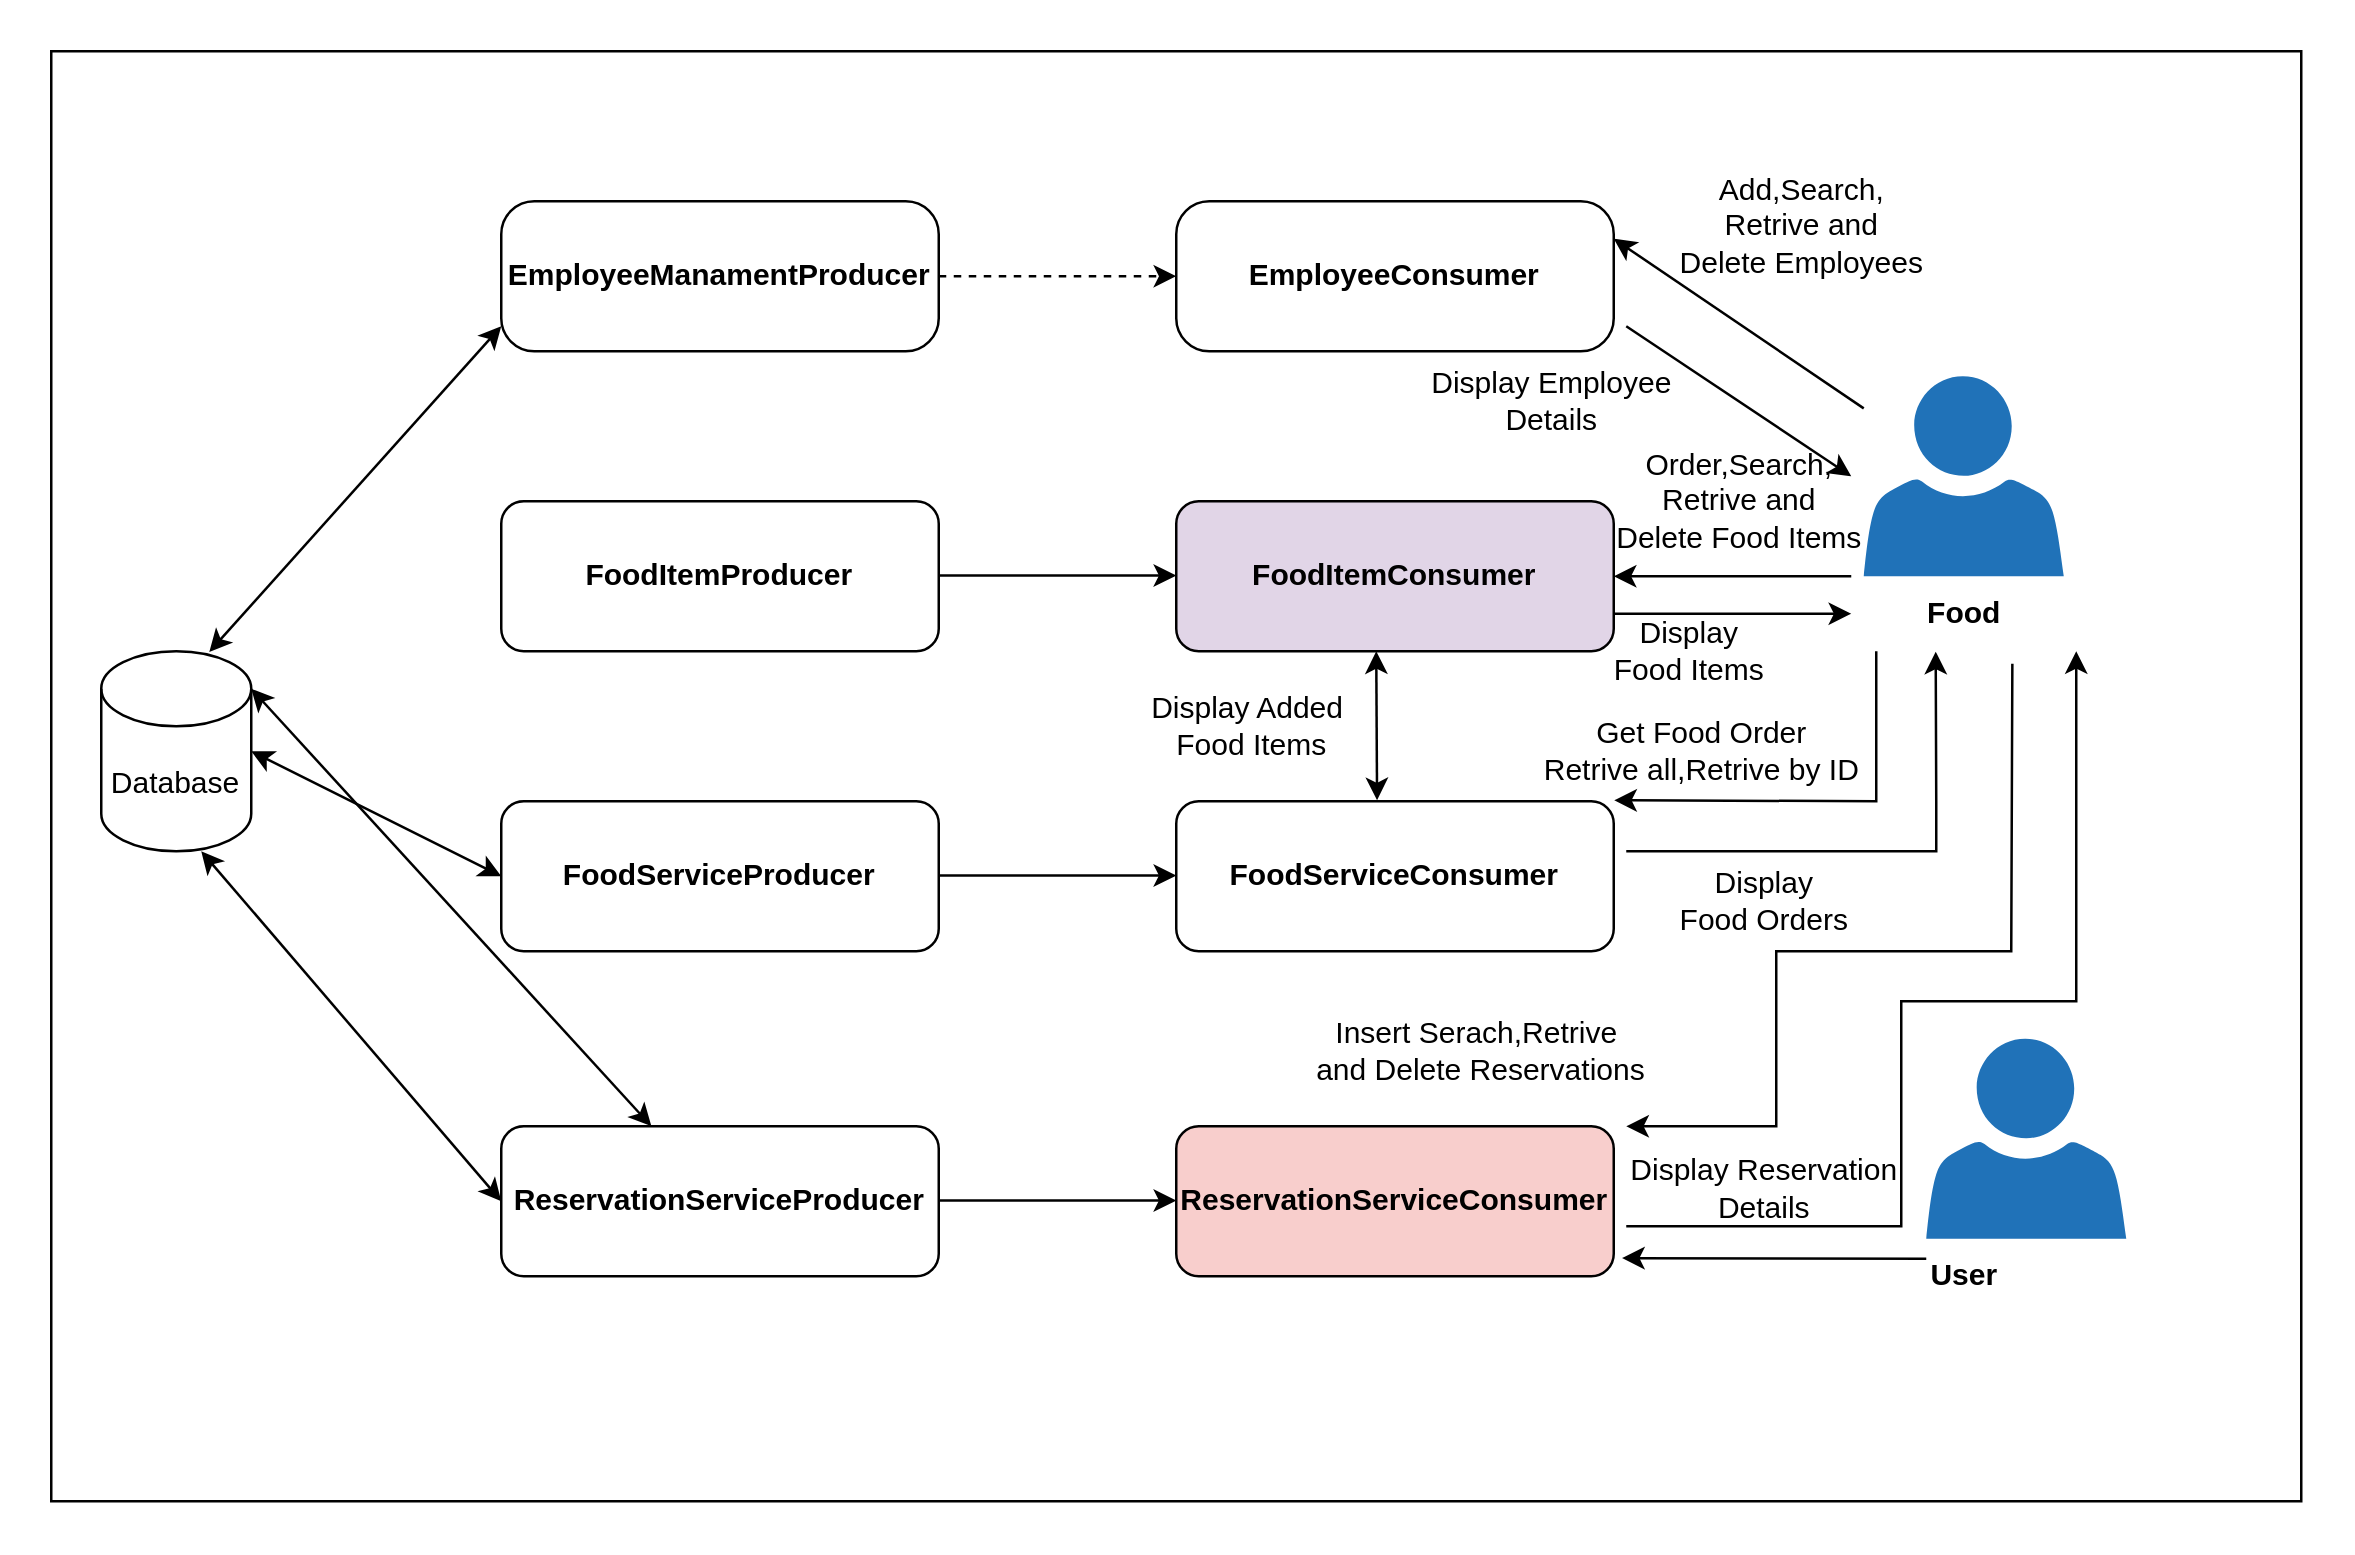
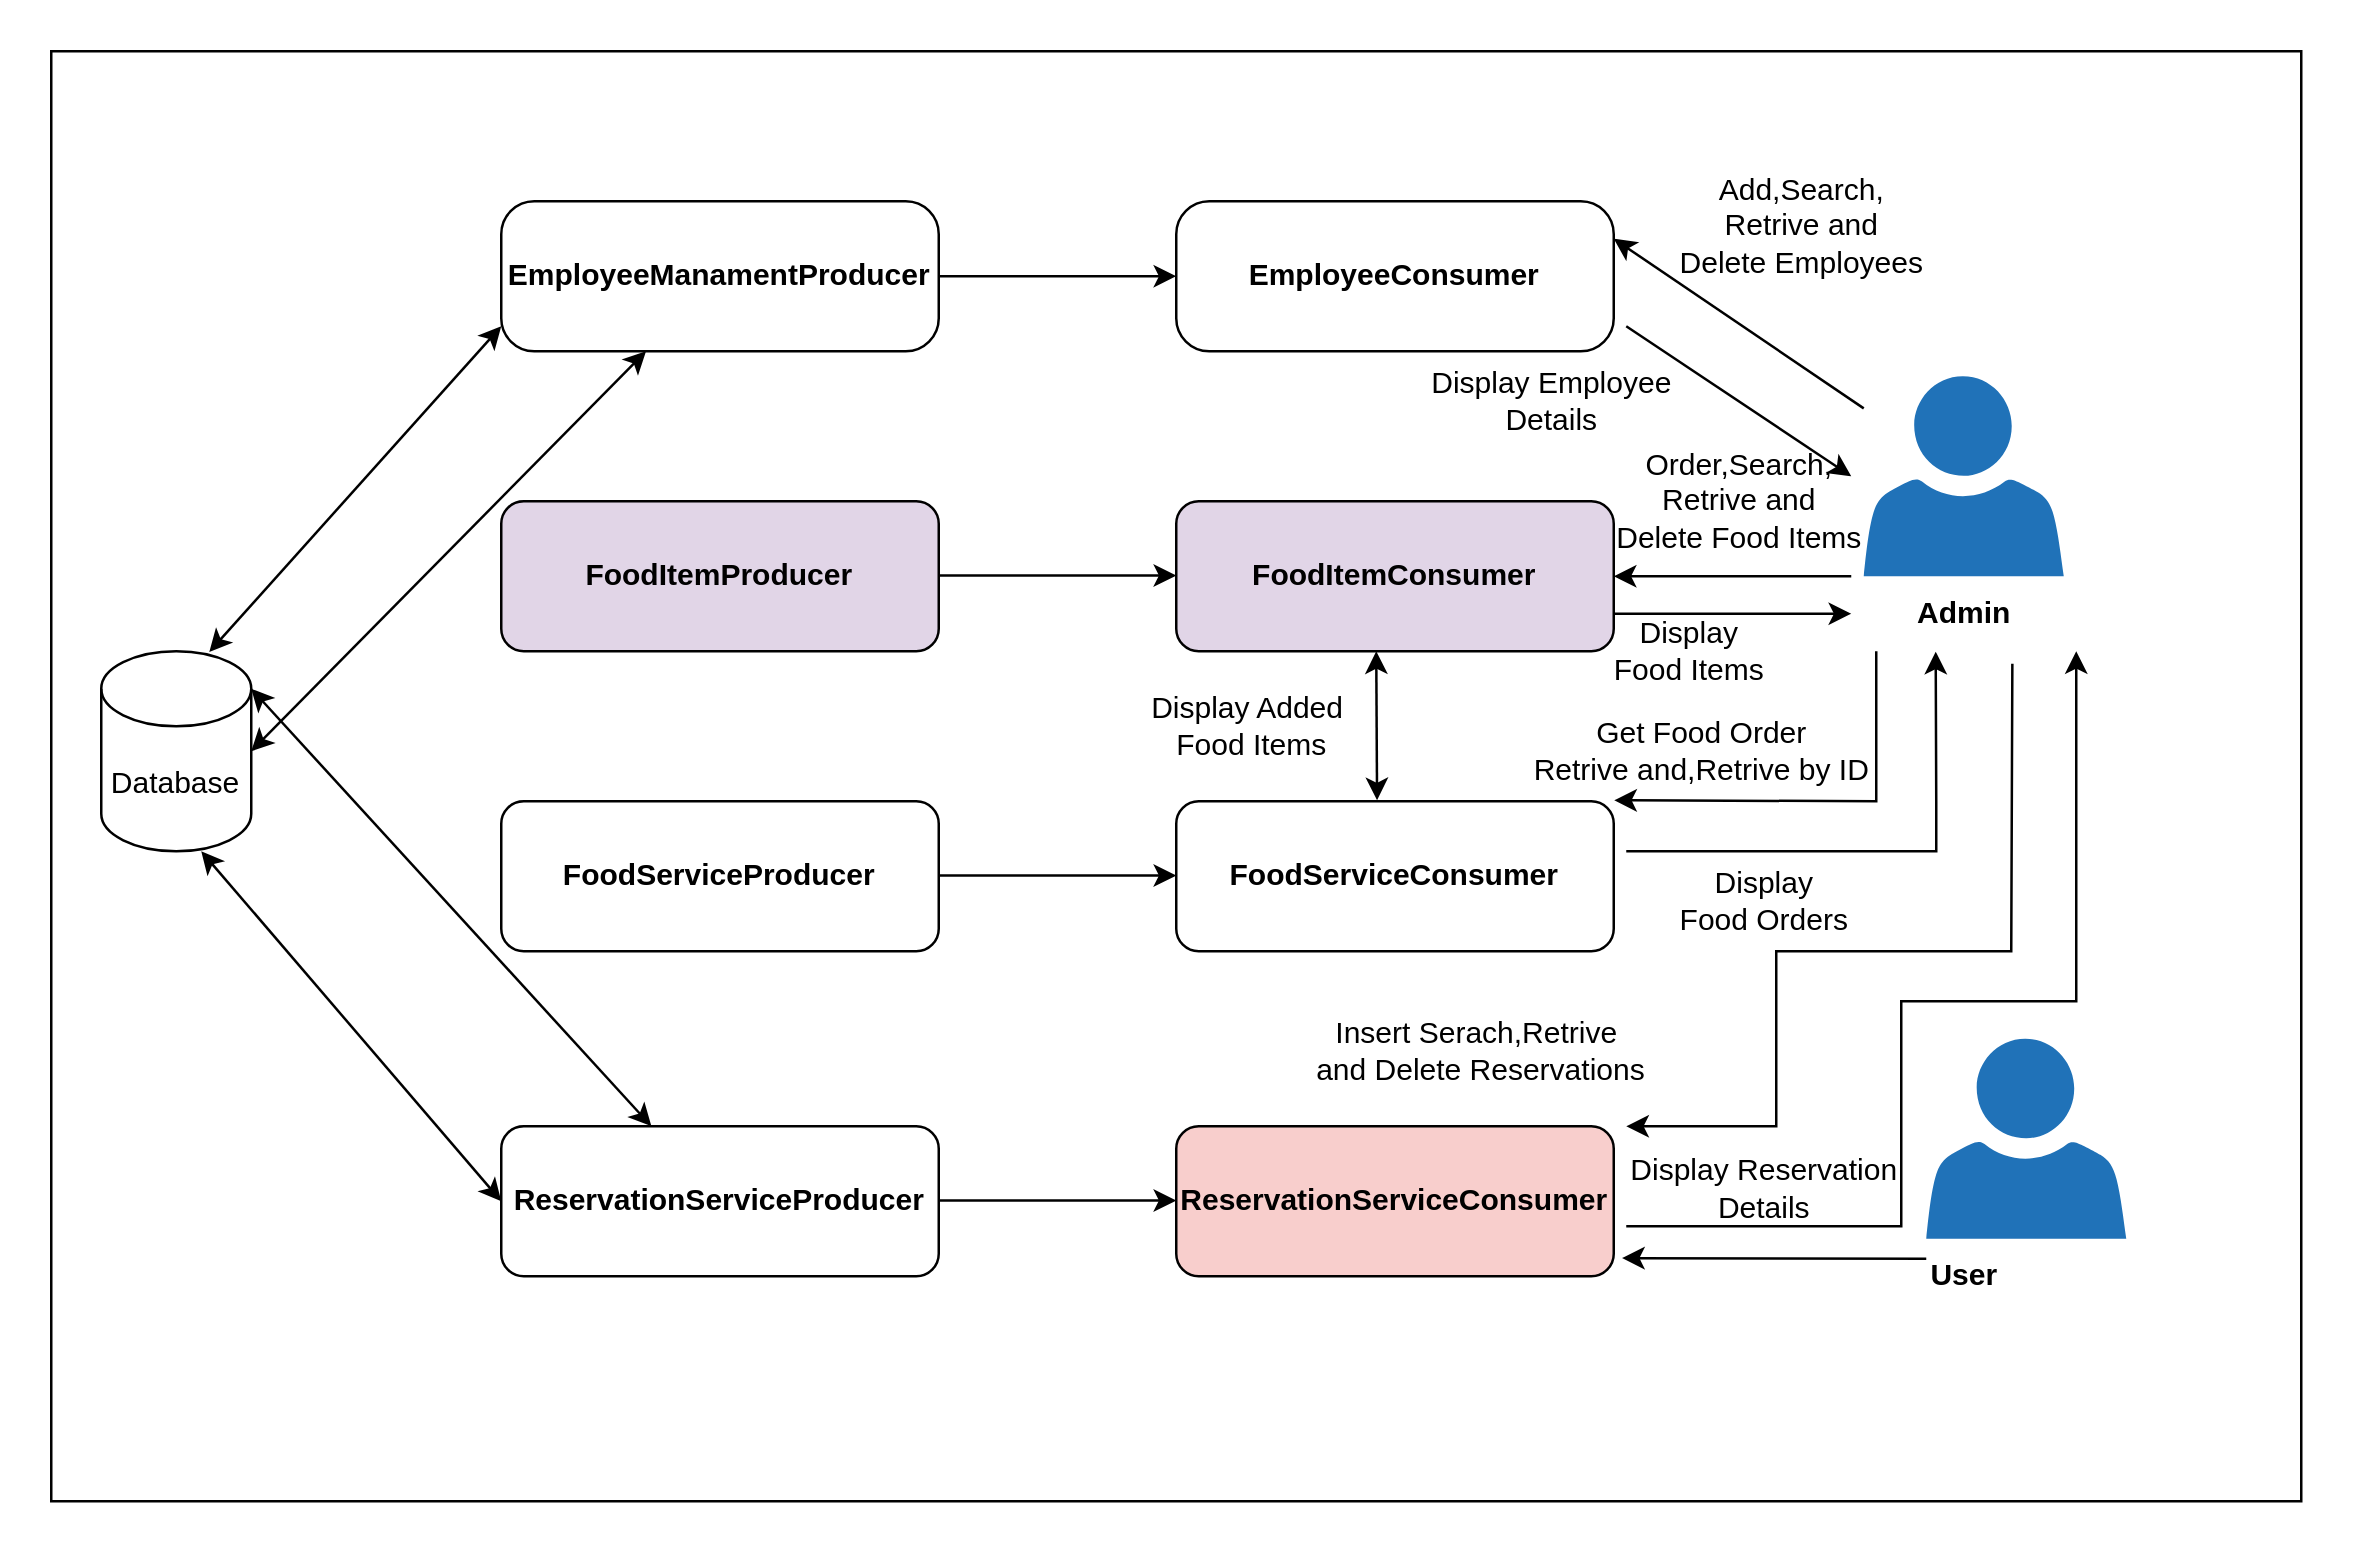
(1052, 276) -> (1052, 276)
(720, 576) -> (720, 576)
(1965, 614) -> (1965, 614)
(1703, 751) -> (1703, 751)
(427, 839) -> (459, 541)
